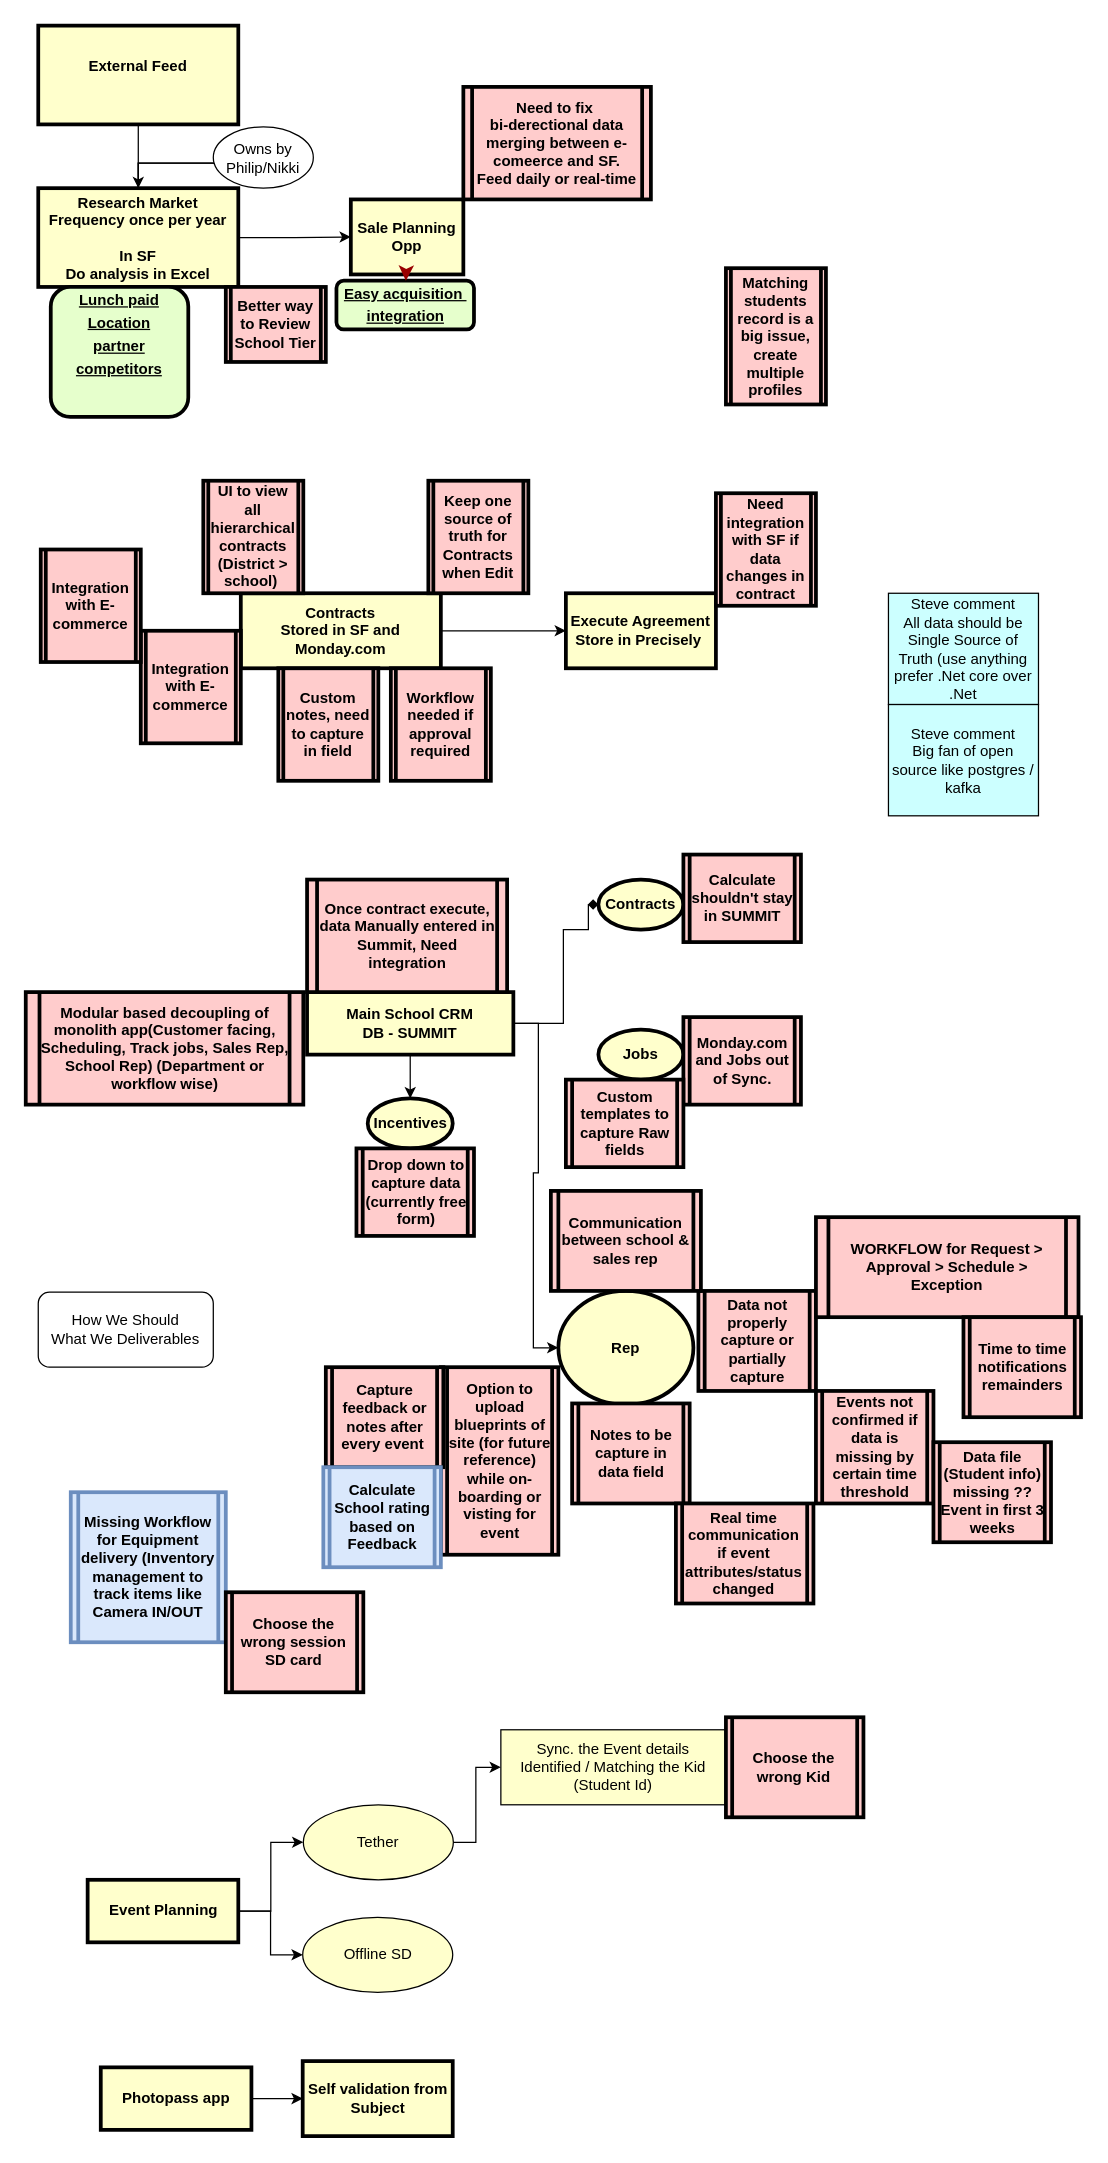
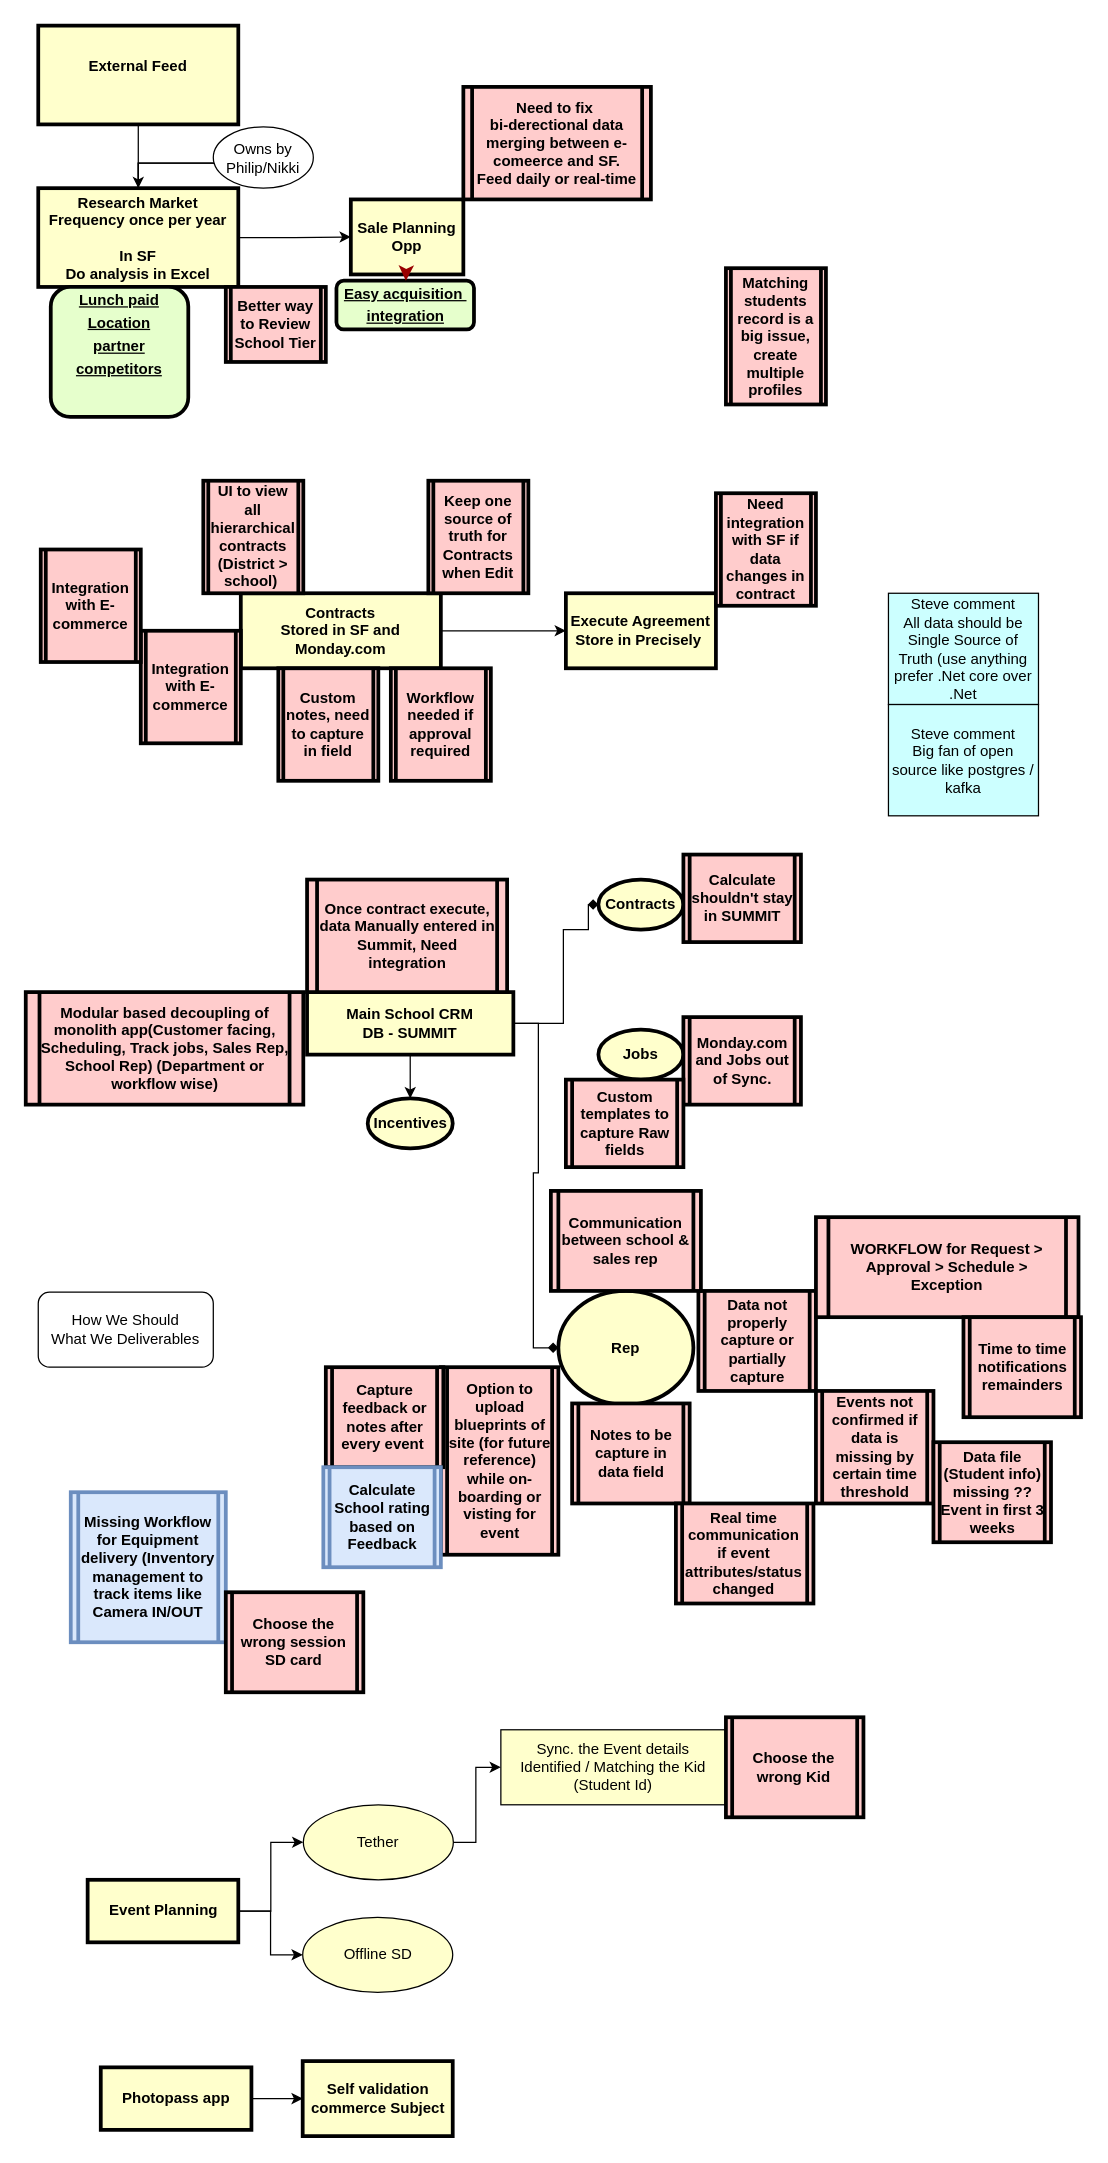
(415, 1192) -> none
(548, 1348) -> (547, 1348)
(378, 2098) -> (378, 2098)
